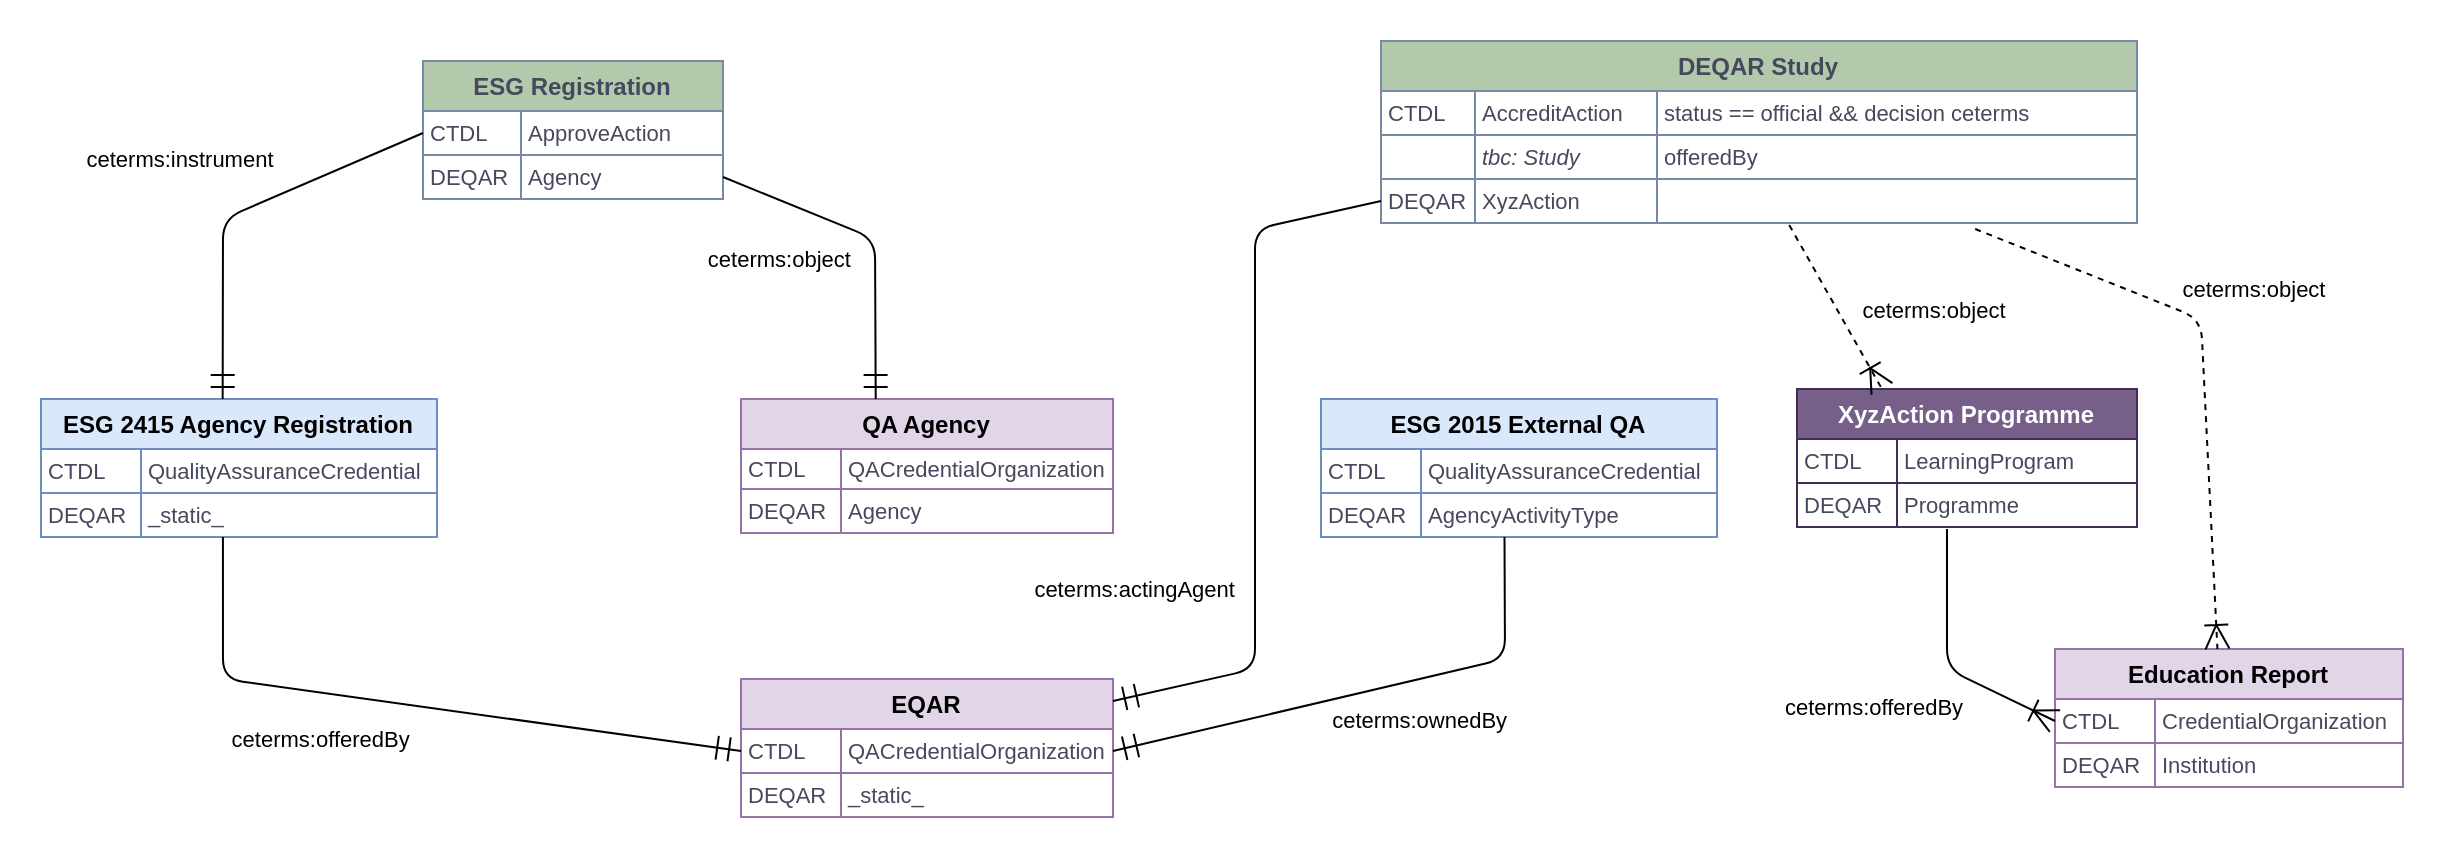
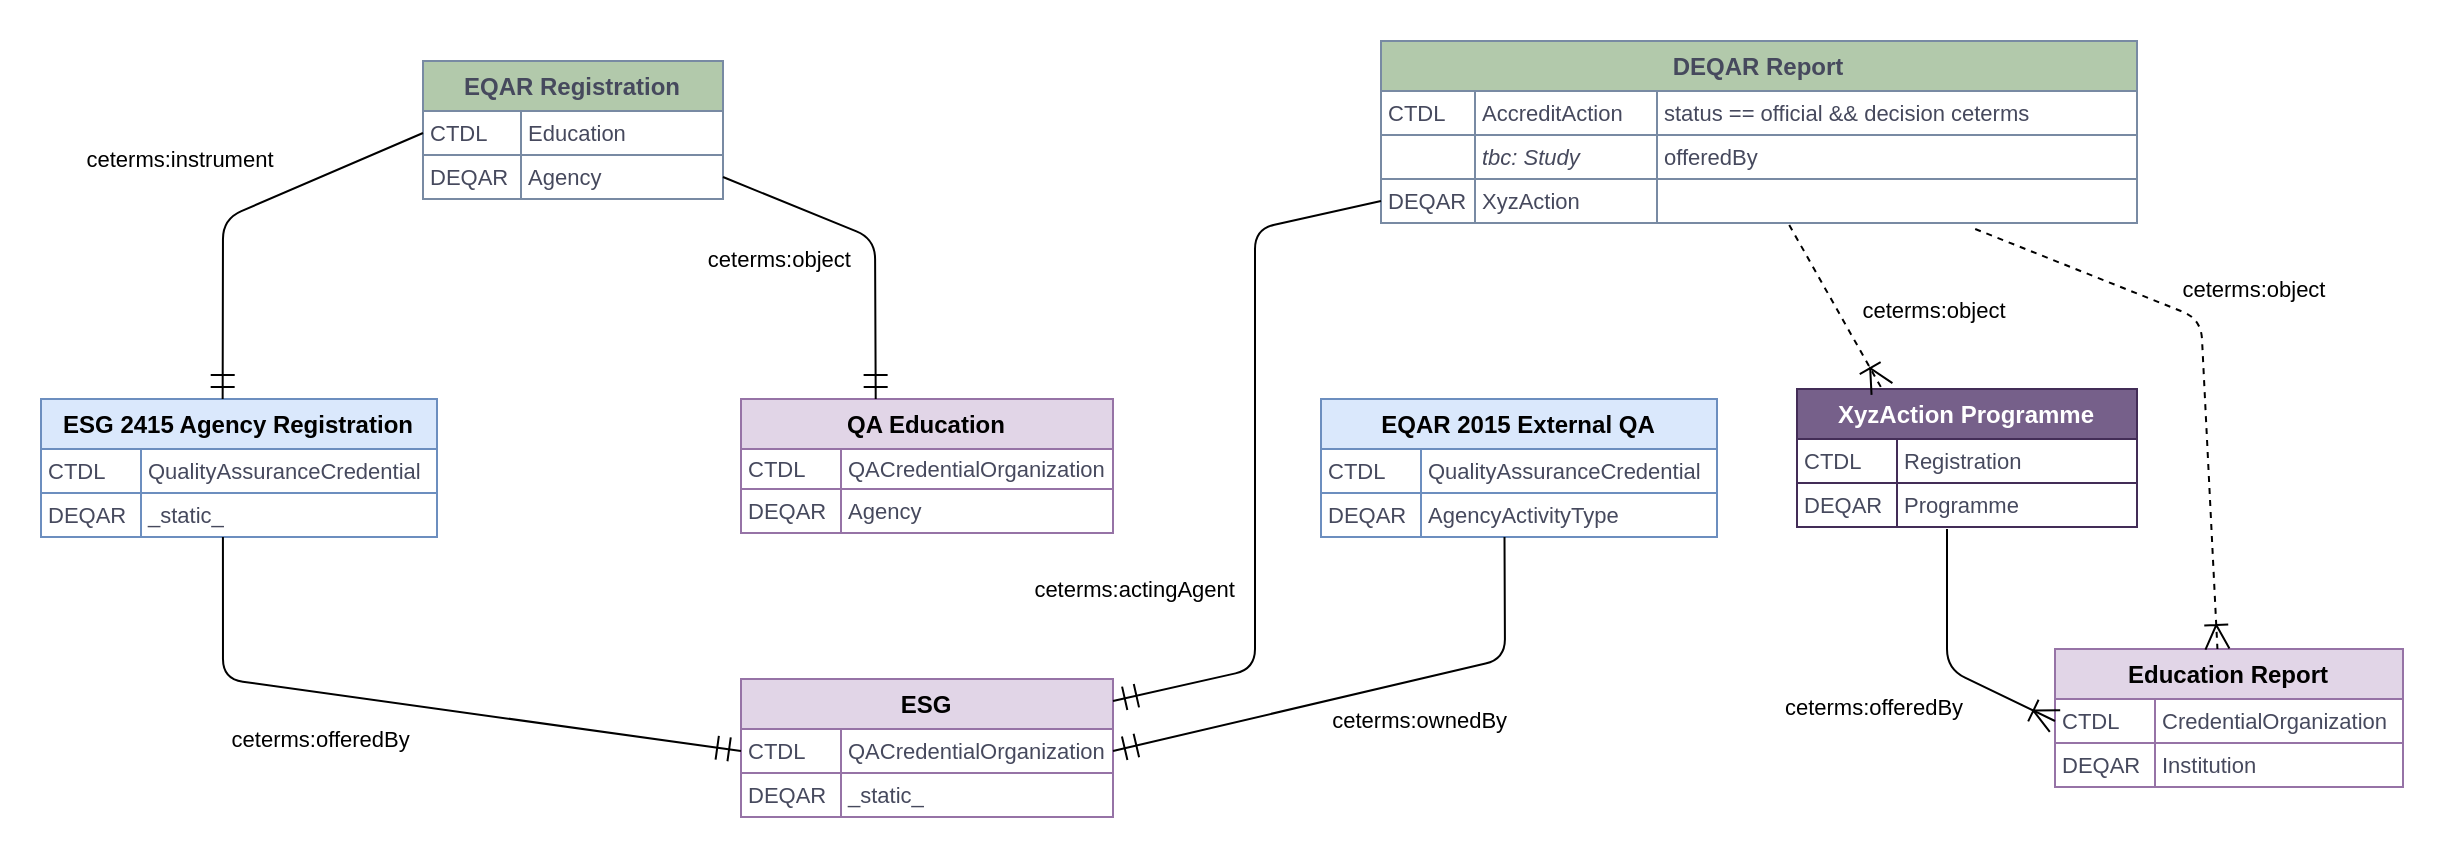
(1758, 67) -> (1758, 67)
(572, 87) -> (572, 87)
(605, 134) -> (581, 134)
(926, 425) -> (926, 425)
(1518, 425) -> (1518, 425)
(1994, 462) -> (1972, 462)
(926, 705) -> (926, 705)
